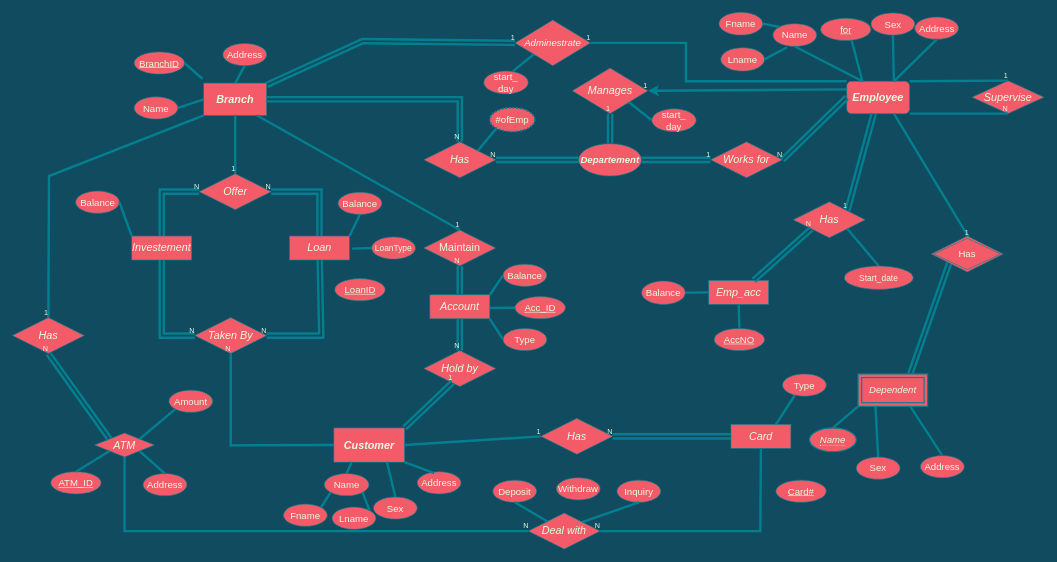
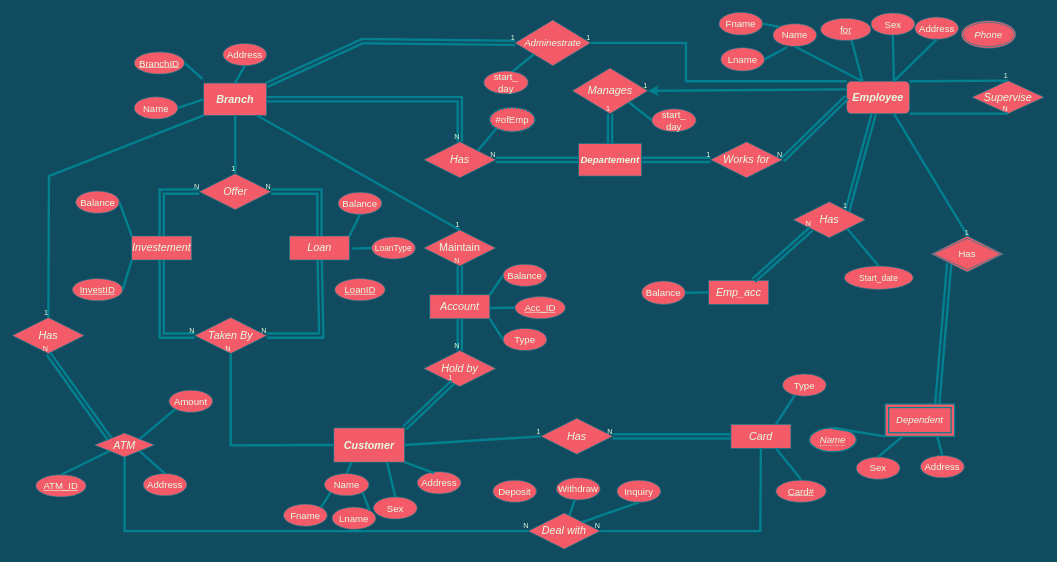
none -> (989, 35)
(610, 160) -> (610, 160)
none -> (123, 289)
none -> (98, 290)
(739, 327) -> none
(740, 340) -> none
(893, 390) -> (920, 420)
none -> (789, 464)
(76, 483) -> (61, 486)
(516, 503) -> (572, 508)
